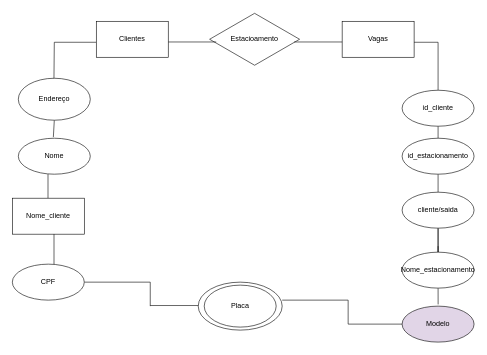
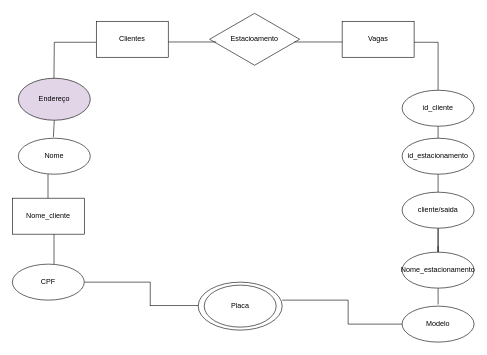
(54, 99) -> (54, 99)
(438, 324) -> (438, 324)
